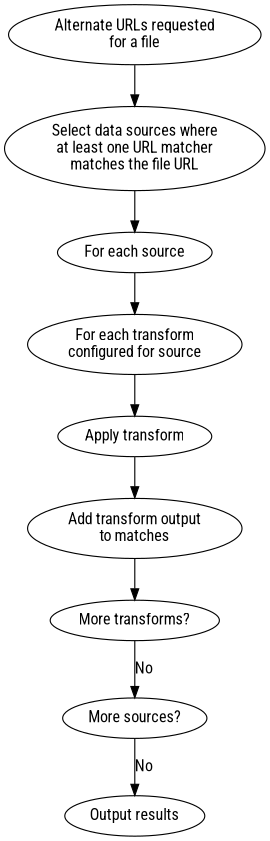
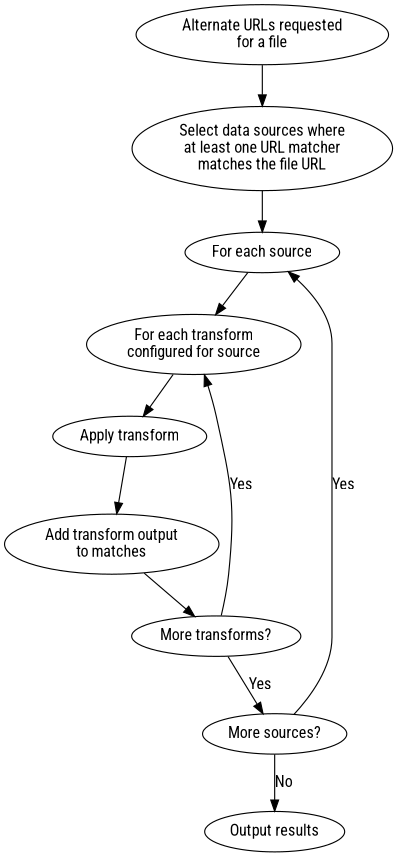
none -> (332, 497)
none -> (231, 500)
(144, 669) -> (261, 685)
